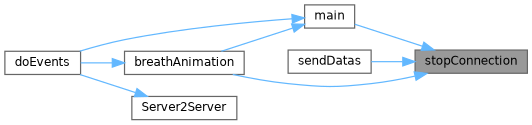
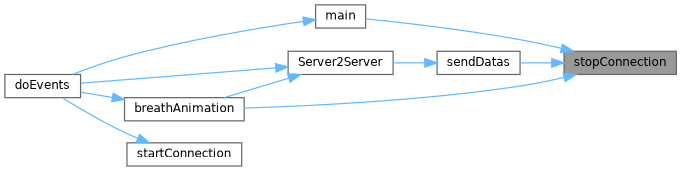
(257, 40) -> (257, 88)
none -> (409, 63)
none -> (184, 154)
